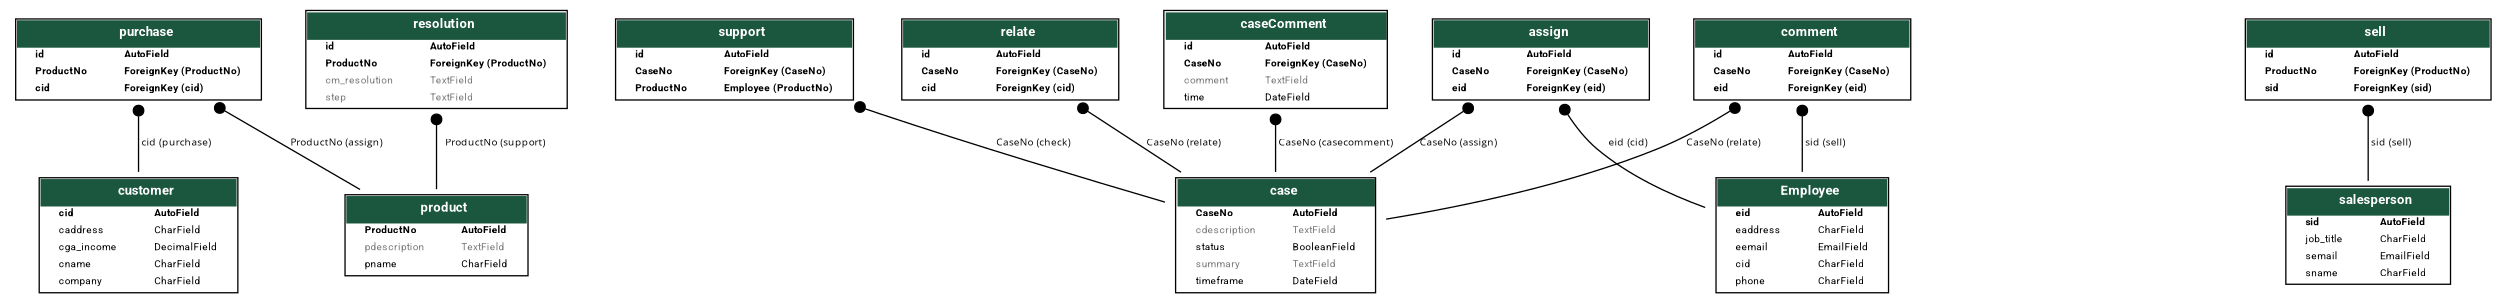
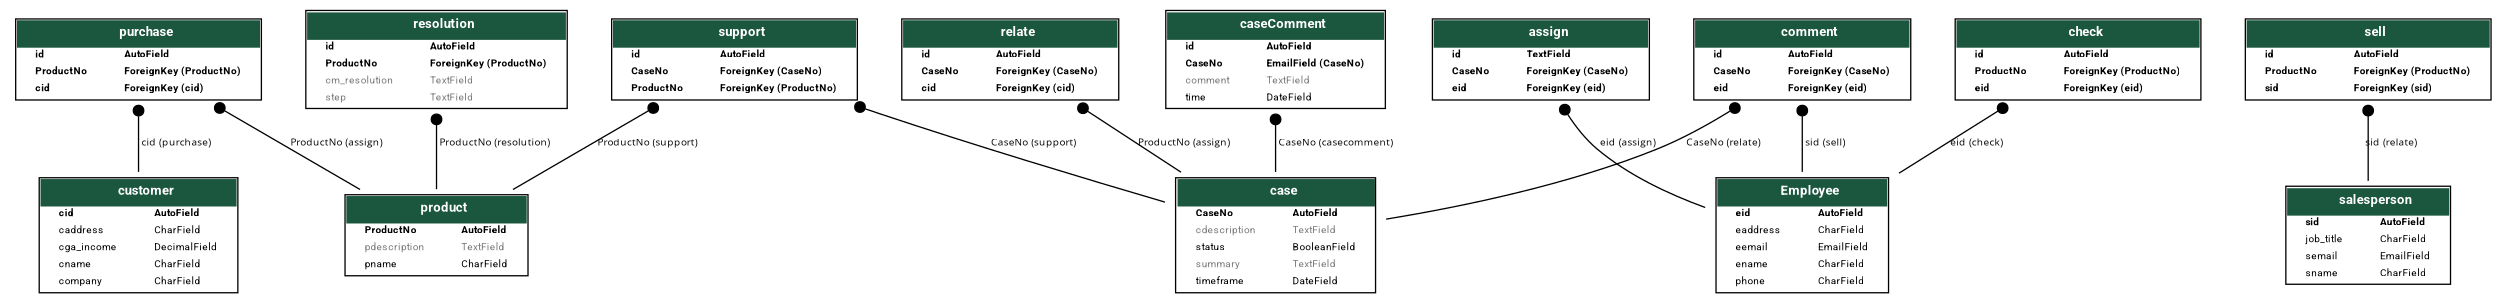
(1549, 54) -> (1549, 54)
none -> (2078, 59)
(1317, 63) -> (1316, 63)
(779, 88) -> (779, 88)
(1417, 142) -> none
(494, 143) -> (494, 143)
(1032, 143) -> (1032, 143)
(1183, 143) -> (1183, 143)
(1627, 143) -> (1627, 143)
(2390, 143) -> (2390, 143)
none -> (581, 150)
(1743, 264) -> (1752, 264)
